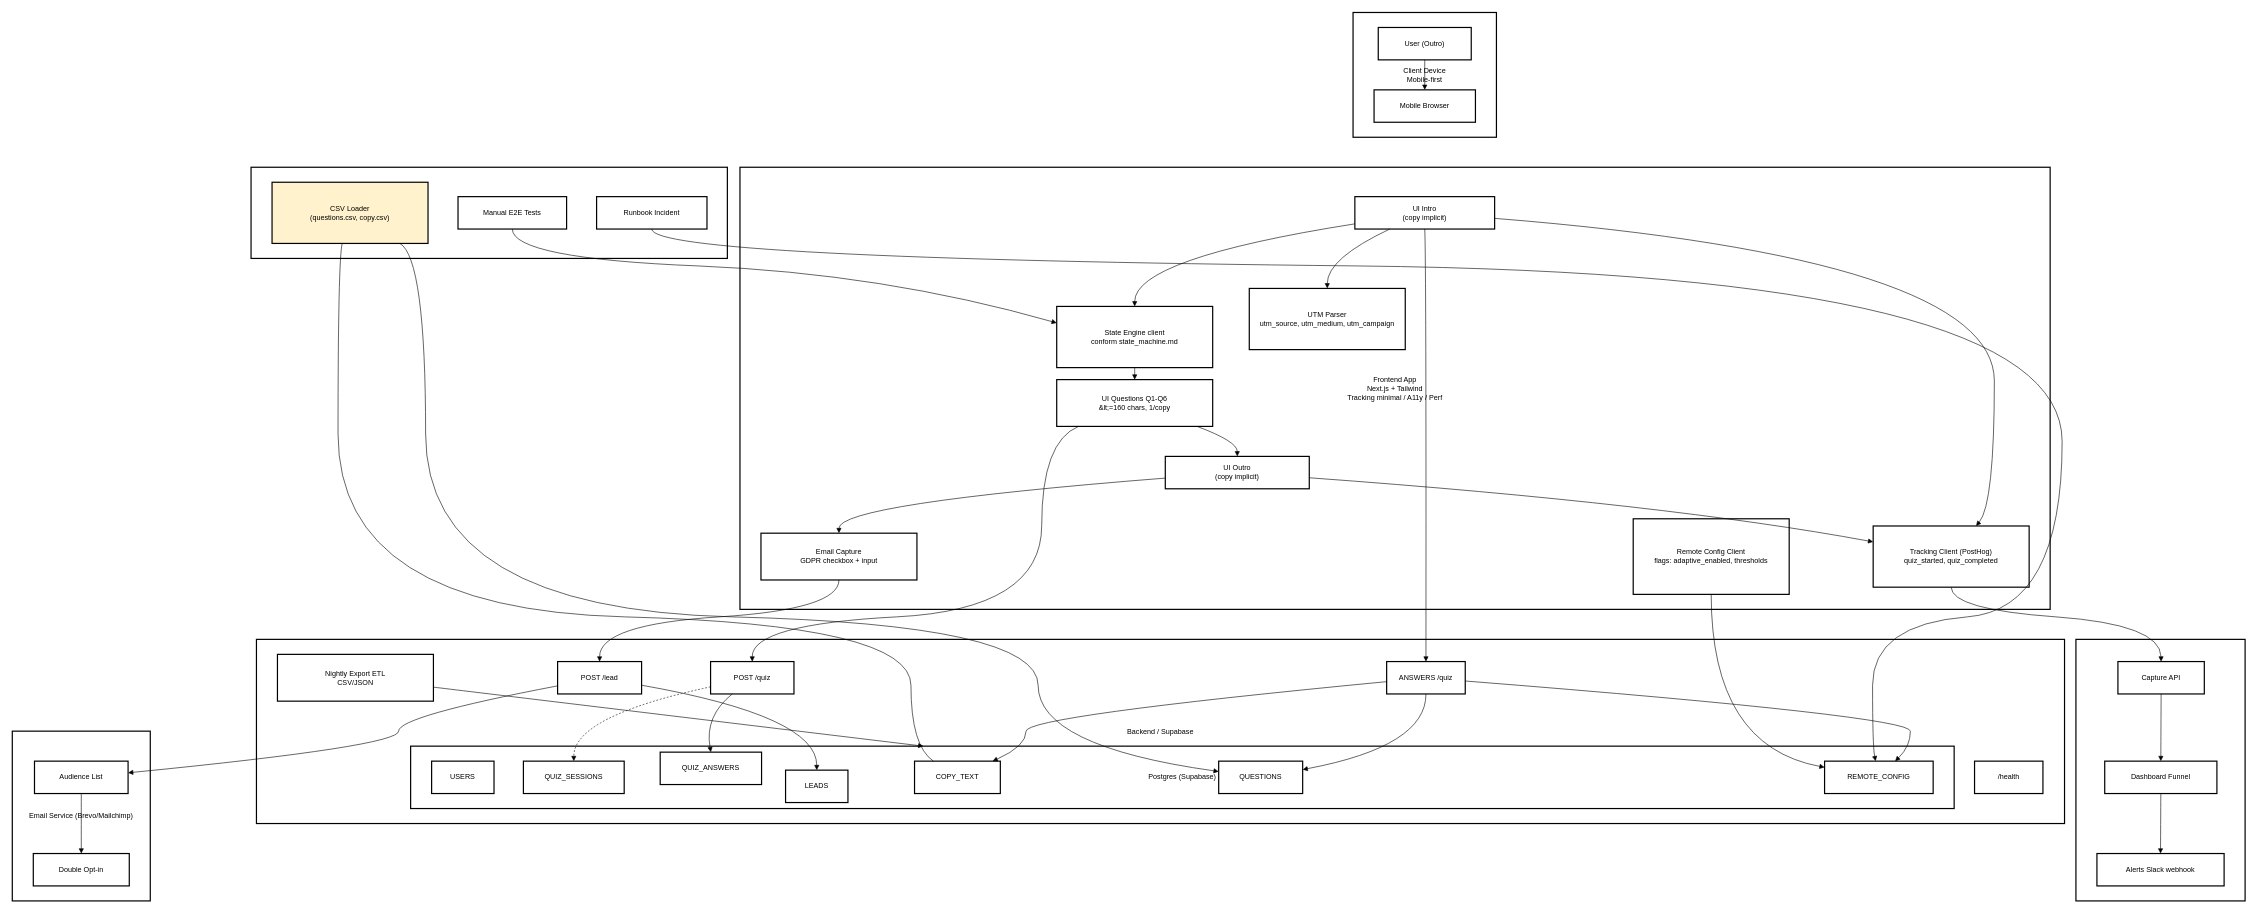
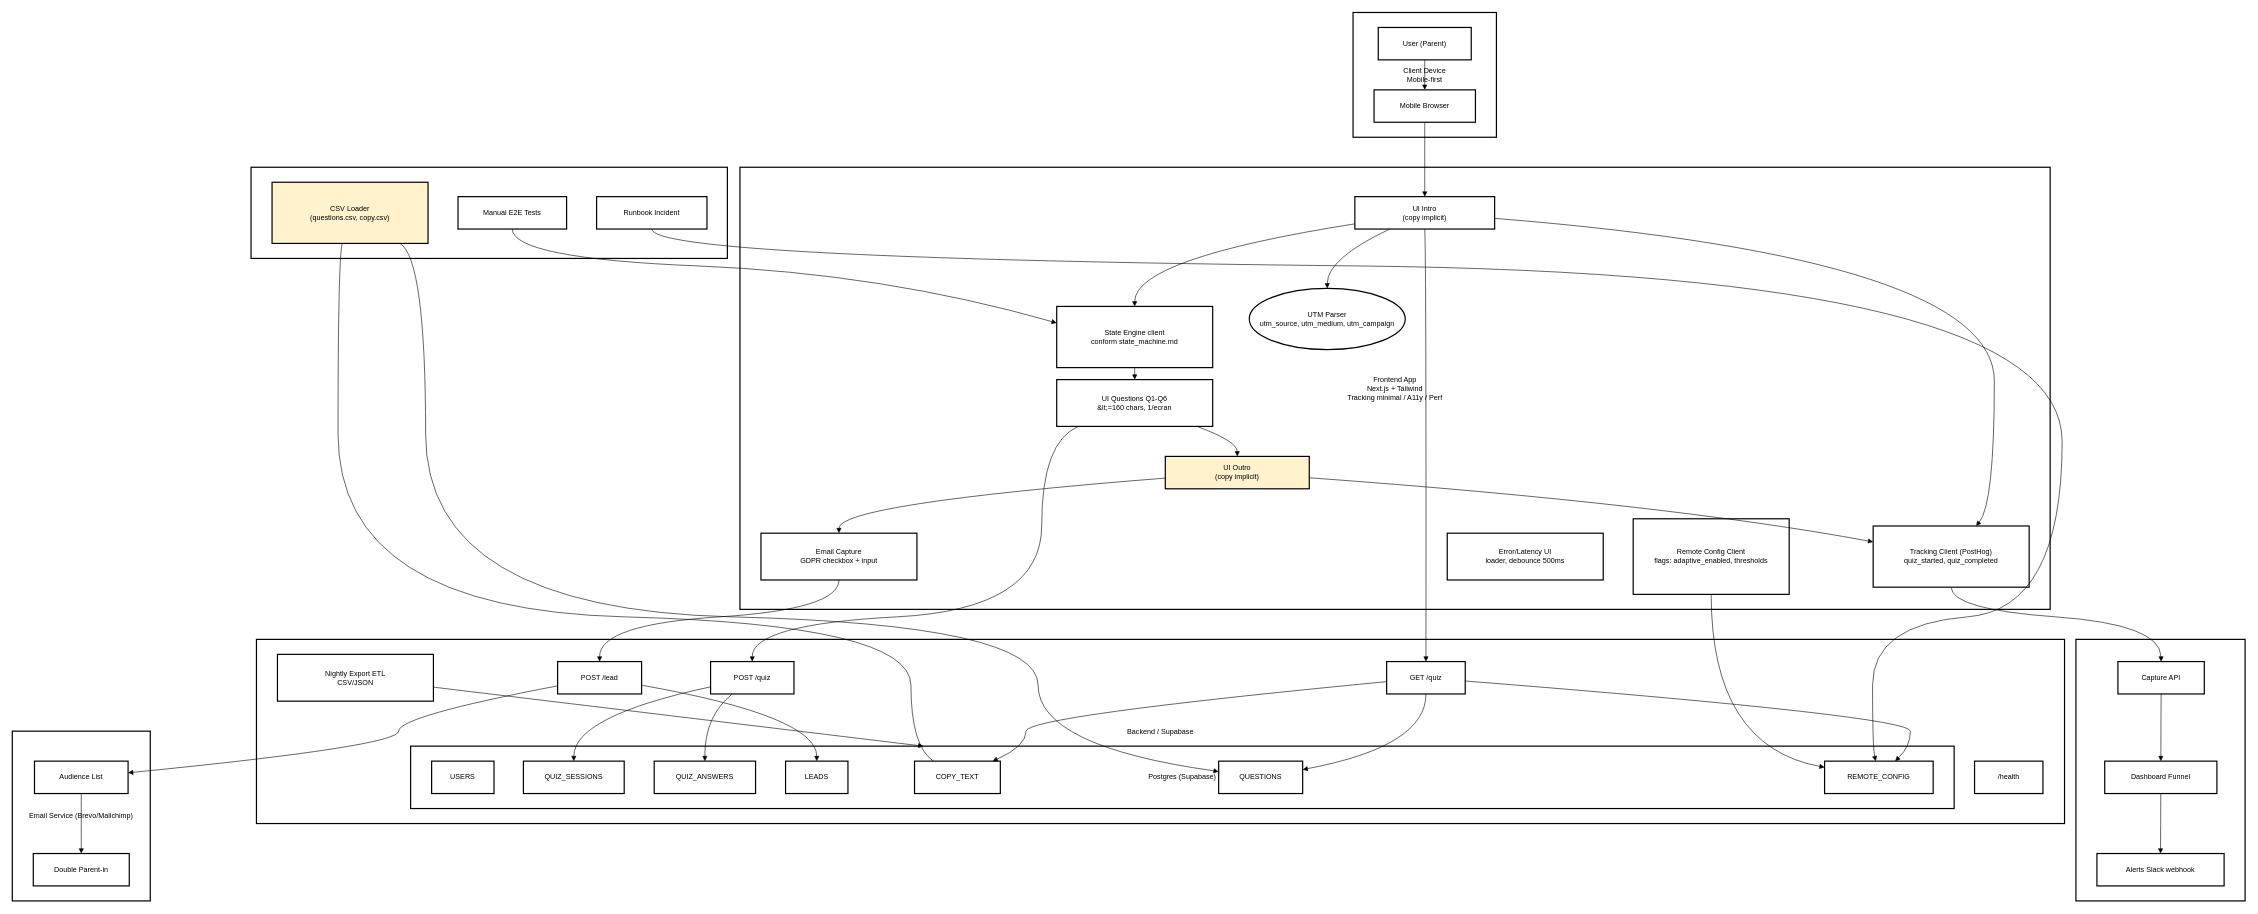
(1425, 44) -> (1425, 44)
none -> (1425, 190)
(1328, 319) -> (1328, 319)
(1135, 403) -> (1135, 403)
(1238, 473) -> (1238, 473)
none -> (1526, 557)
(1426, 678) -> (1426, 678)
(634, 708) -> (634, 708)
(711, 768) -> (705, 777)
(817, 786) -> (817, 777)
(81, 870) -> (81, 870)
